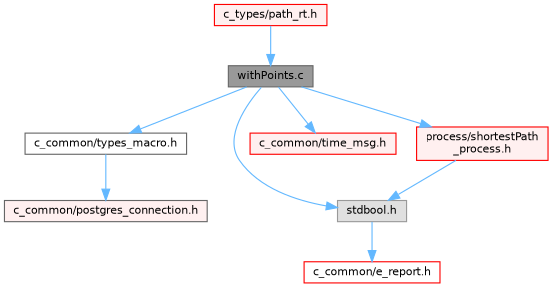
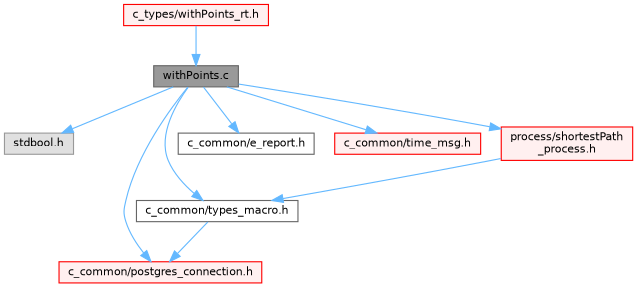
(271, 15) -> (196, 15)
none -> (138, 166)
(427, 177) -> (392, 179)
(106, 211) -> (160, 272)
(372, 236) -> (218, 105)
(372, 272) -> (246, 144)
